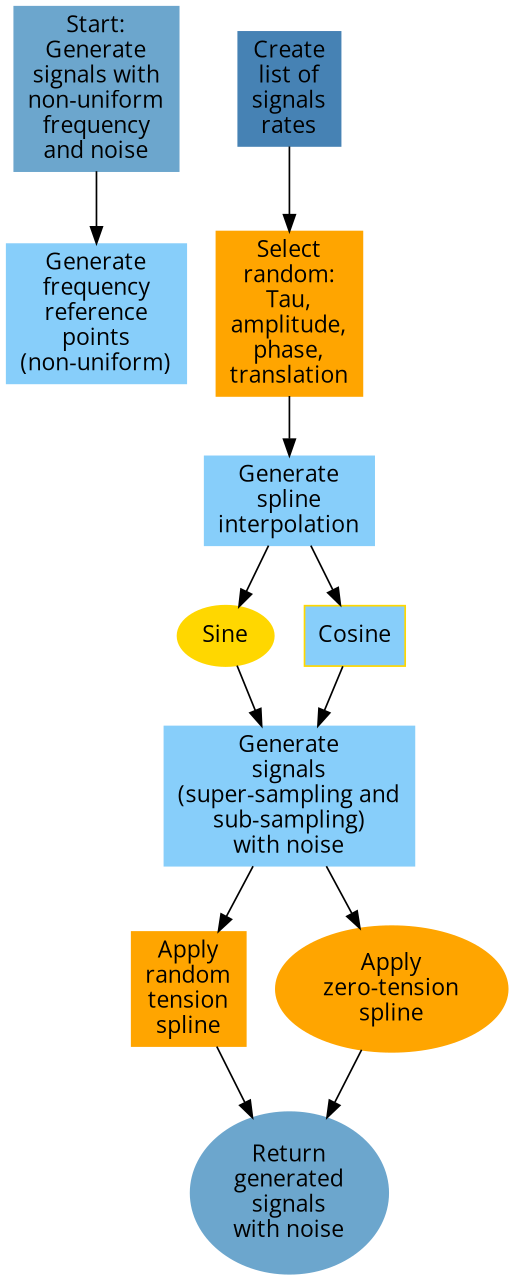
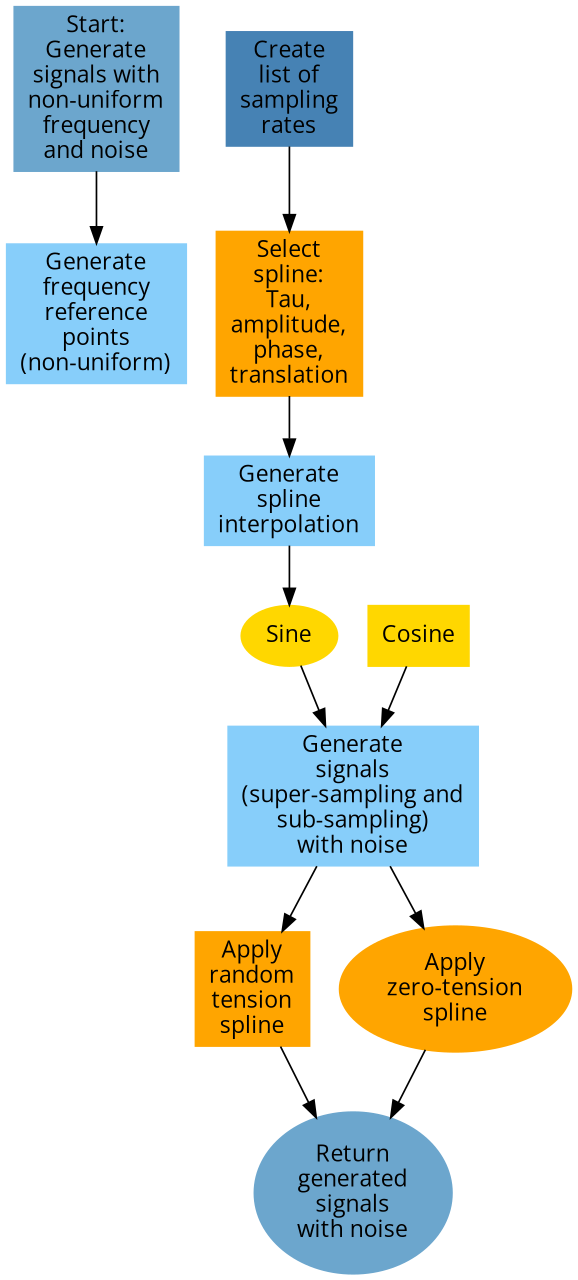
(289, 89) -> (289, 89)
(289, 314) -> (289, 314)
(322, 568) -> none
(355, 636) -> (419, 636)
